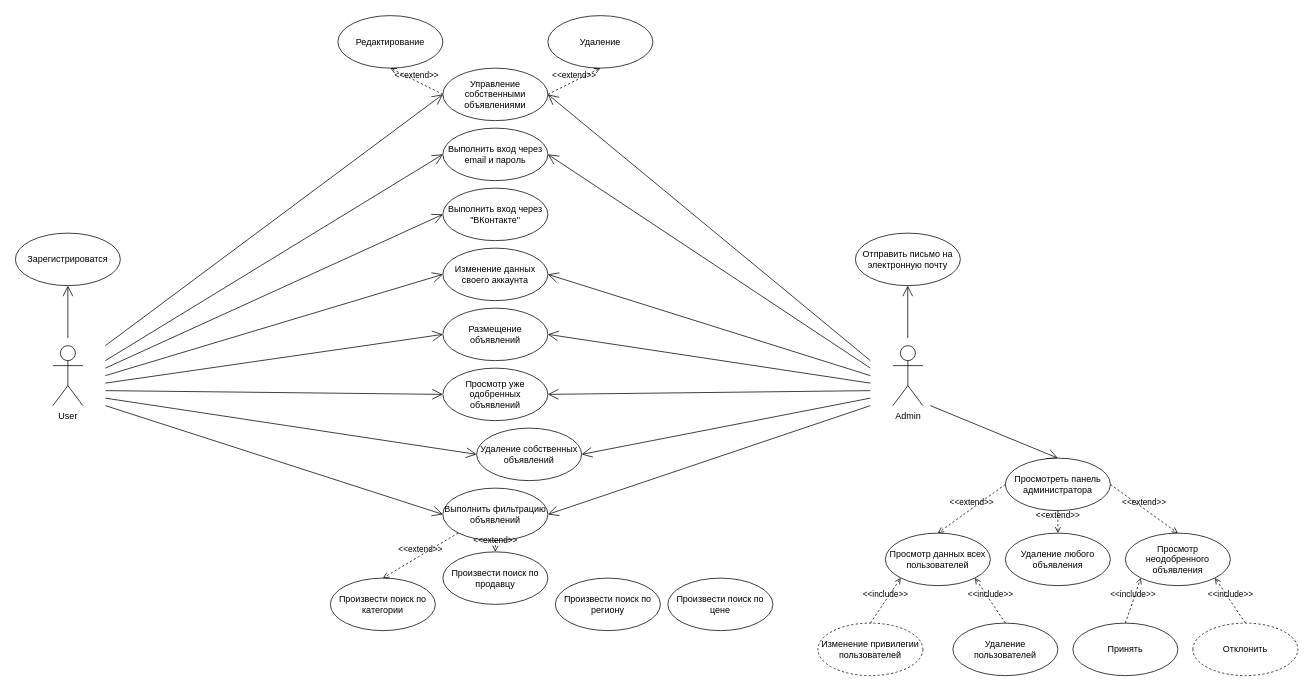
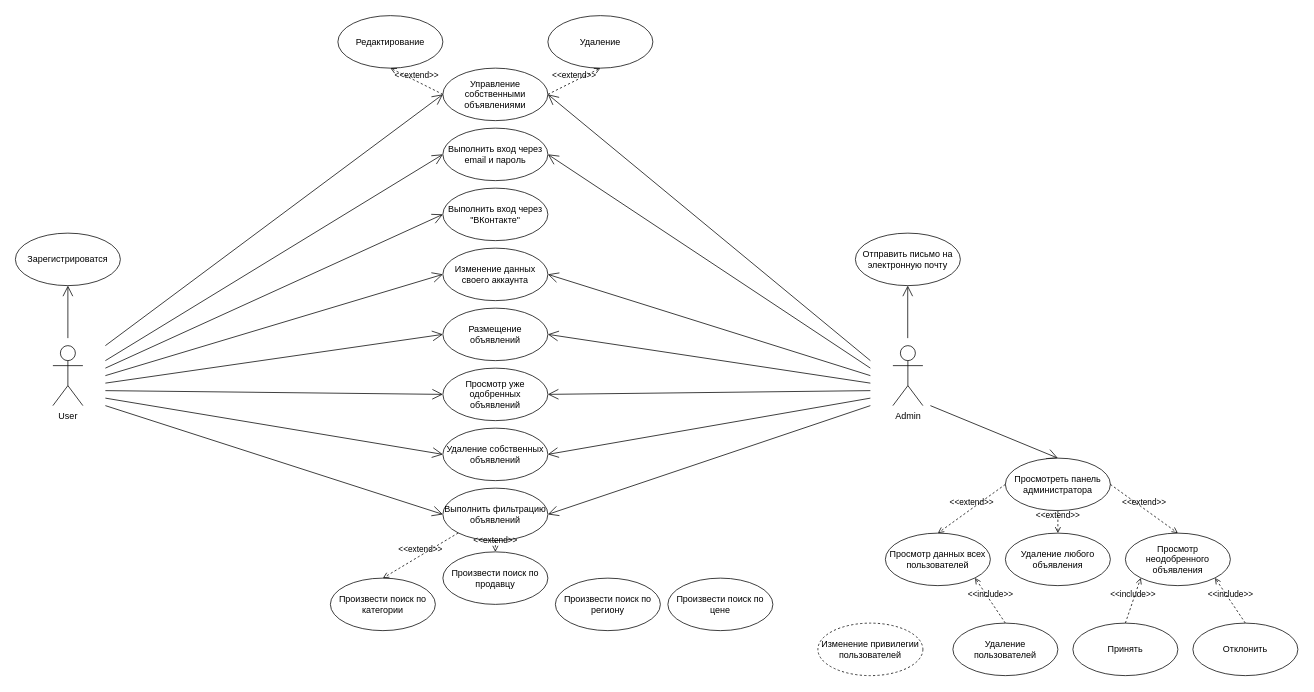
(529, 454) -> (495, 454)
(885, 601) -> none
(1245, 649) -> (1245, 649)
